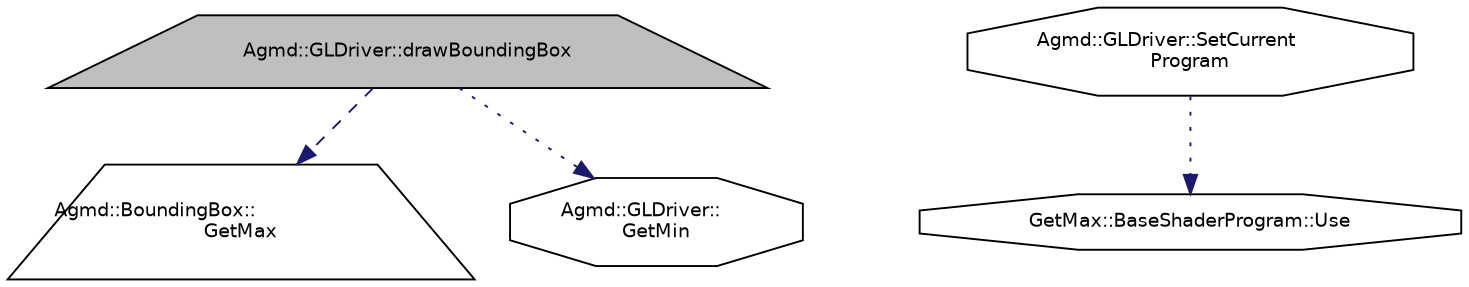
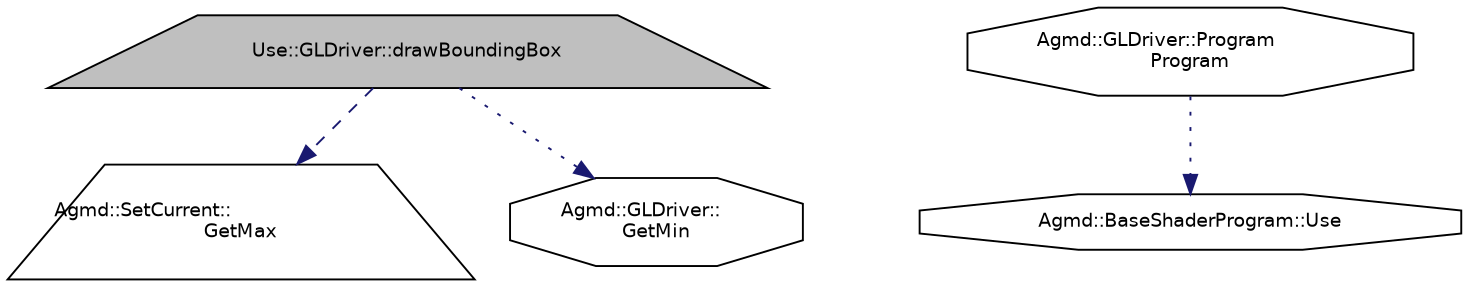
(408, 52) -> (408, 52)
(1190, 52) -> (1190, 52)
(241, 222) -> (241, 222)
(1190, 222) -> (1190, 222)
